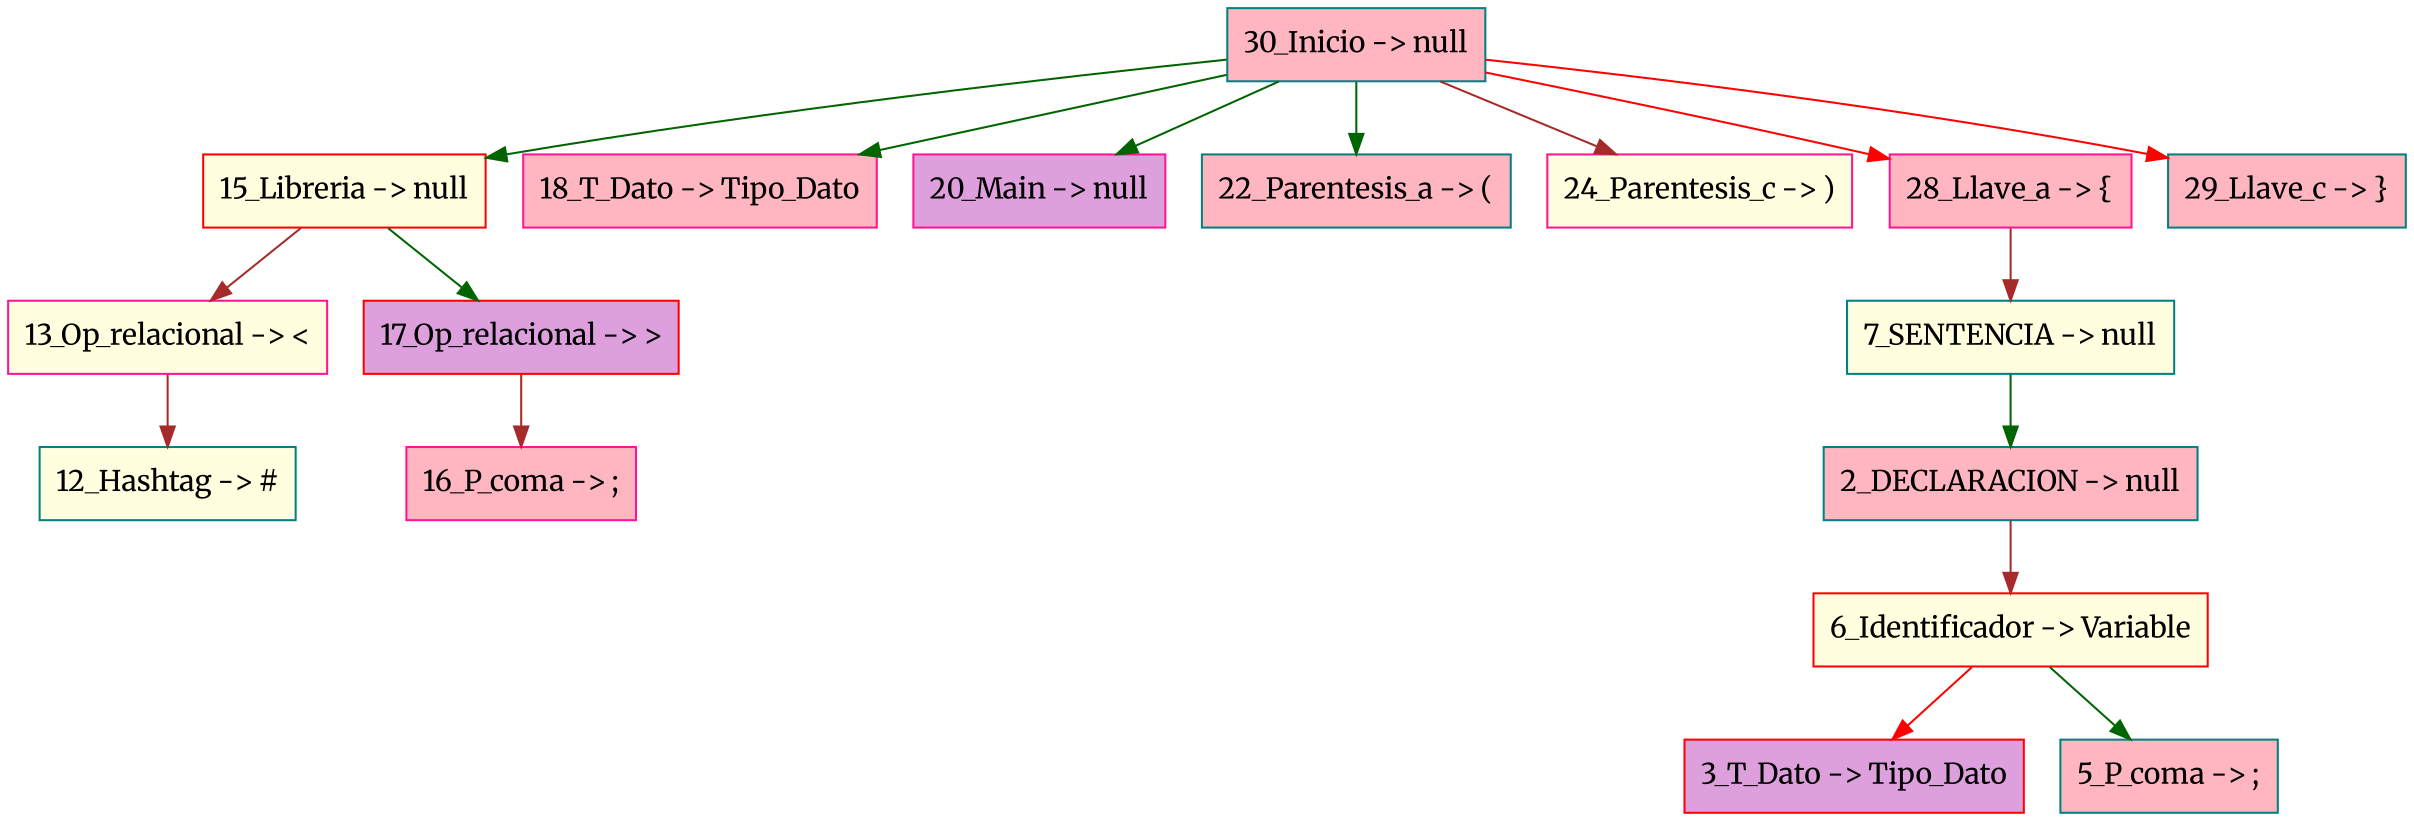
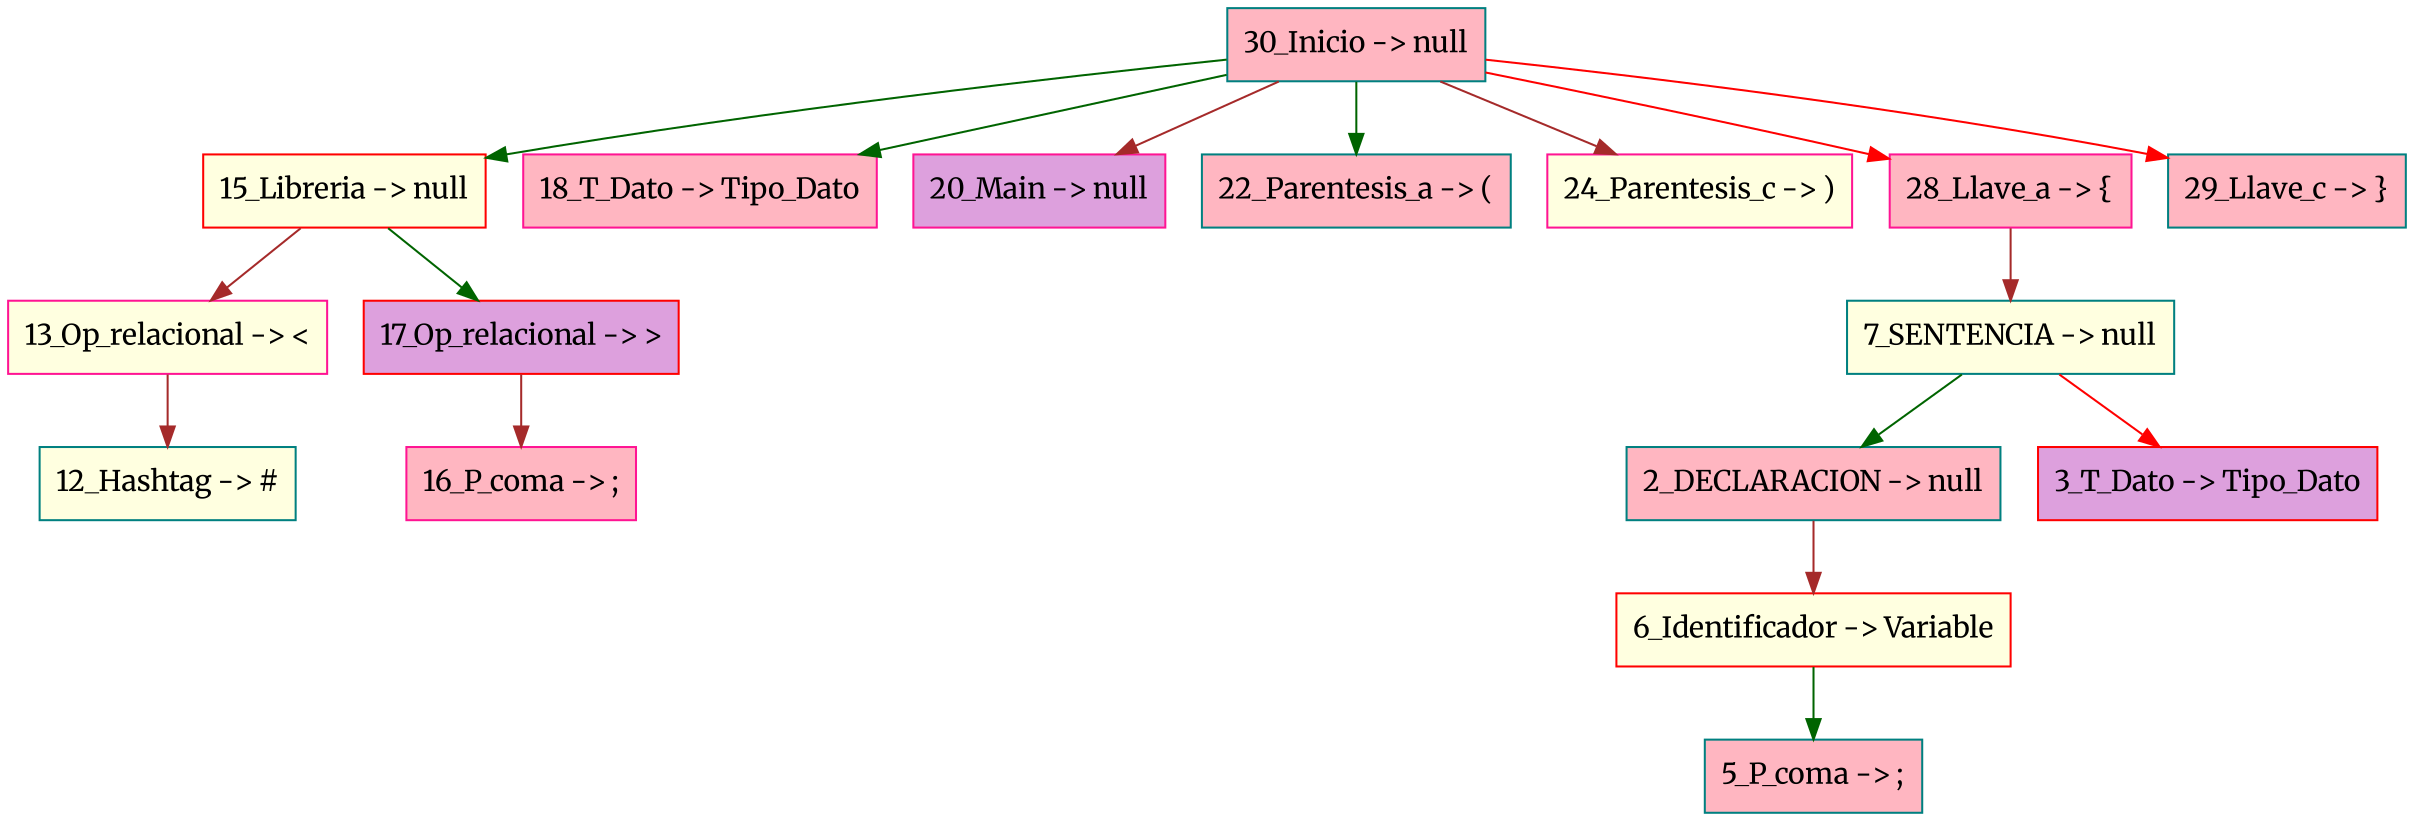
(1207, 114) -> (1207, 114)
(1940, 696) -> (2101, 404)
